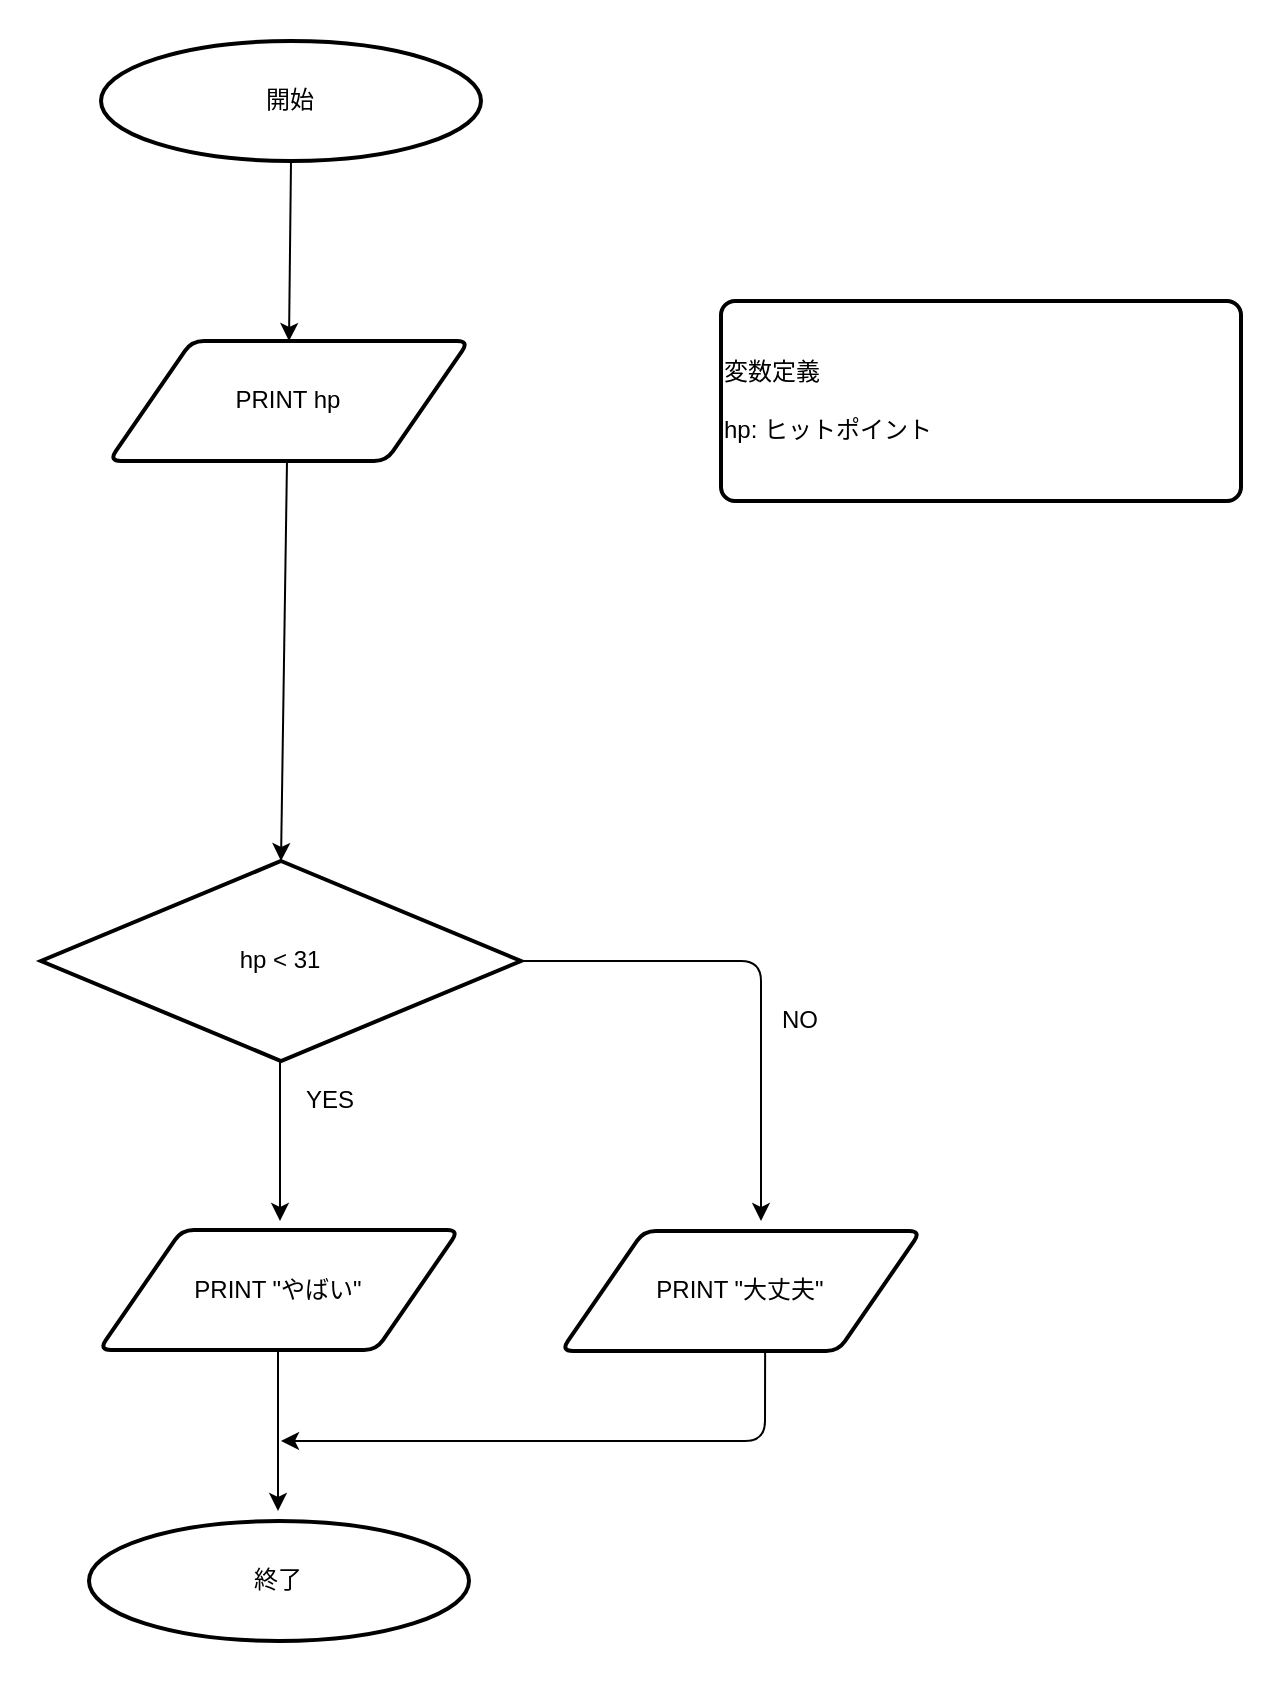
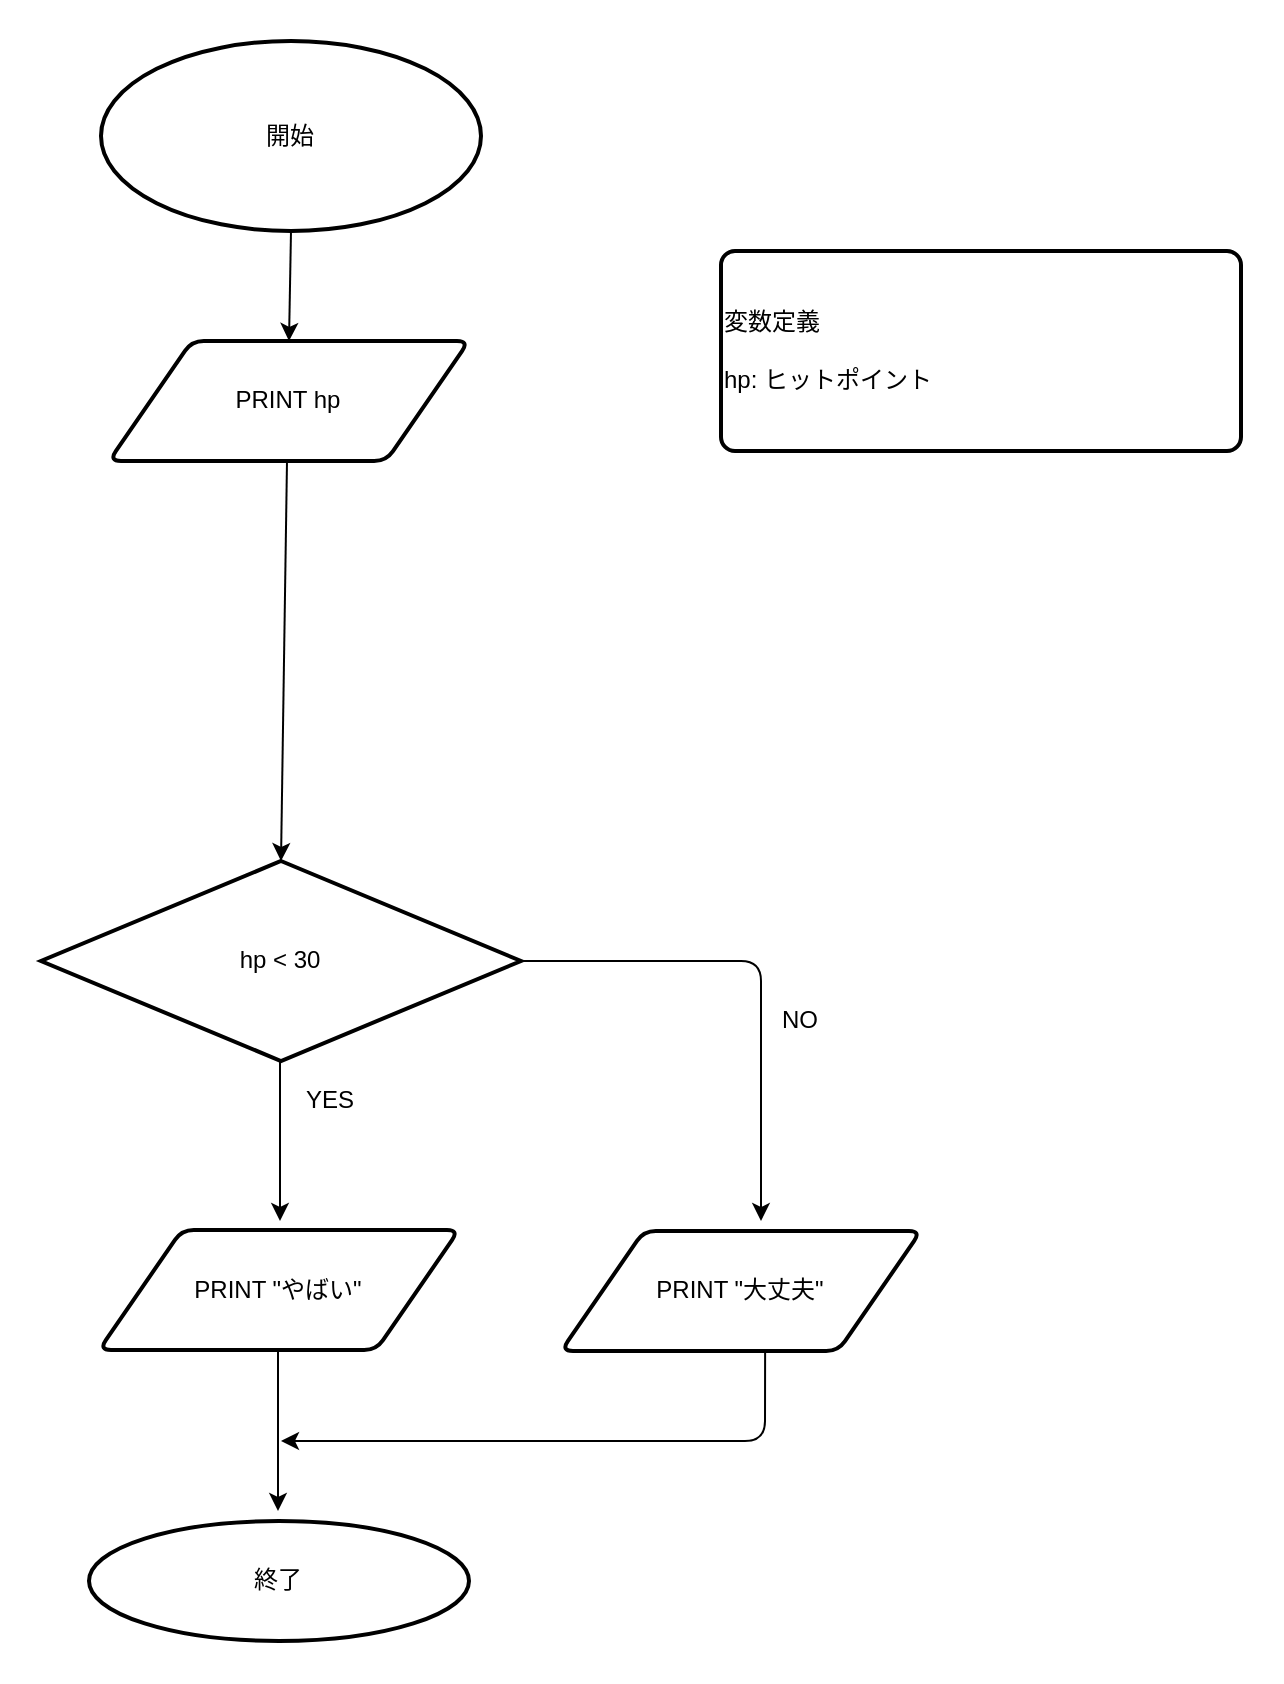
(291, 101) -> (291, 136)
(981, 401) -> (981, 351)
(281, 961) -> (281, 961)
